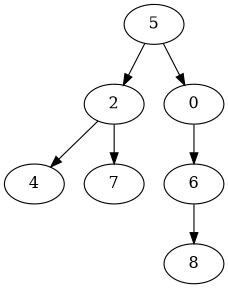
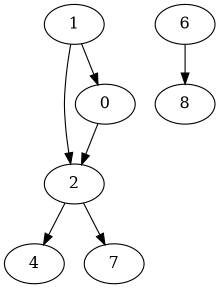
(154, 24) -> (74, 24)
(194, 139) -> (92, 139)
